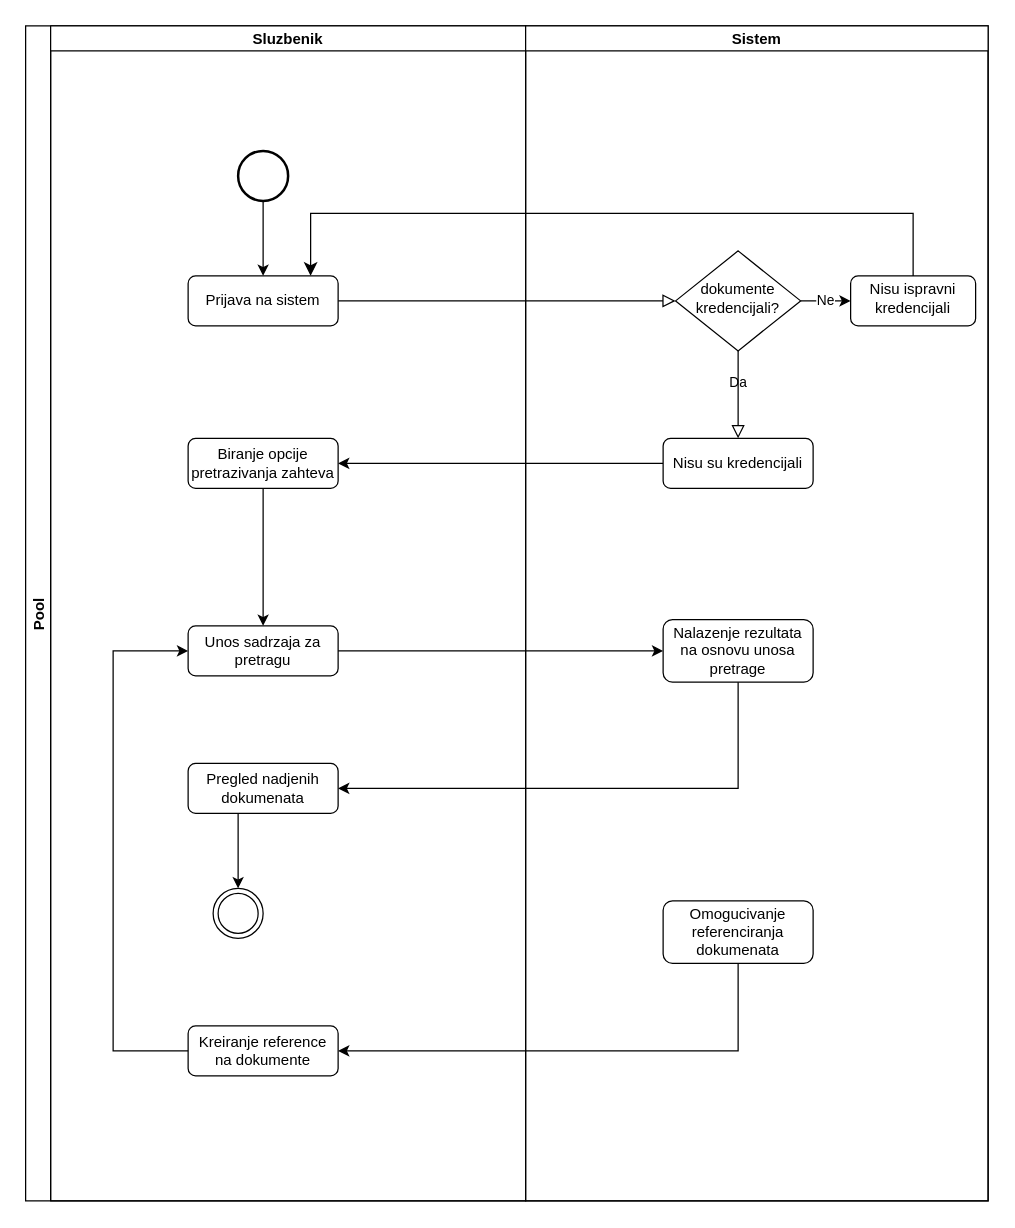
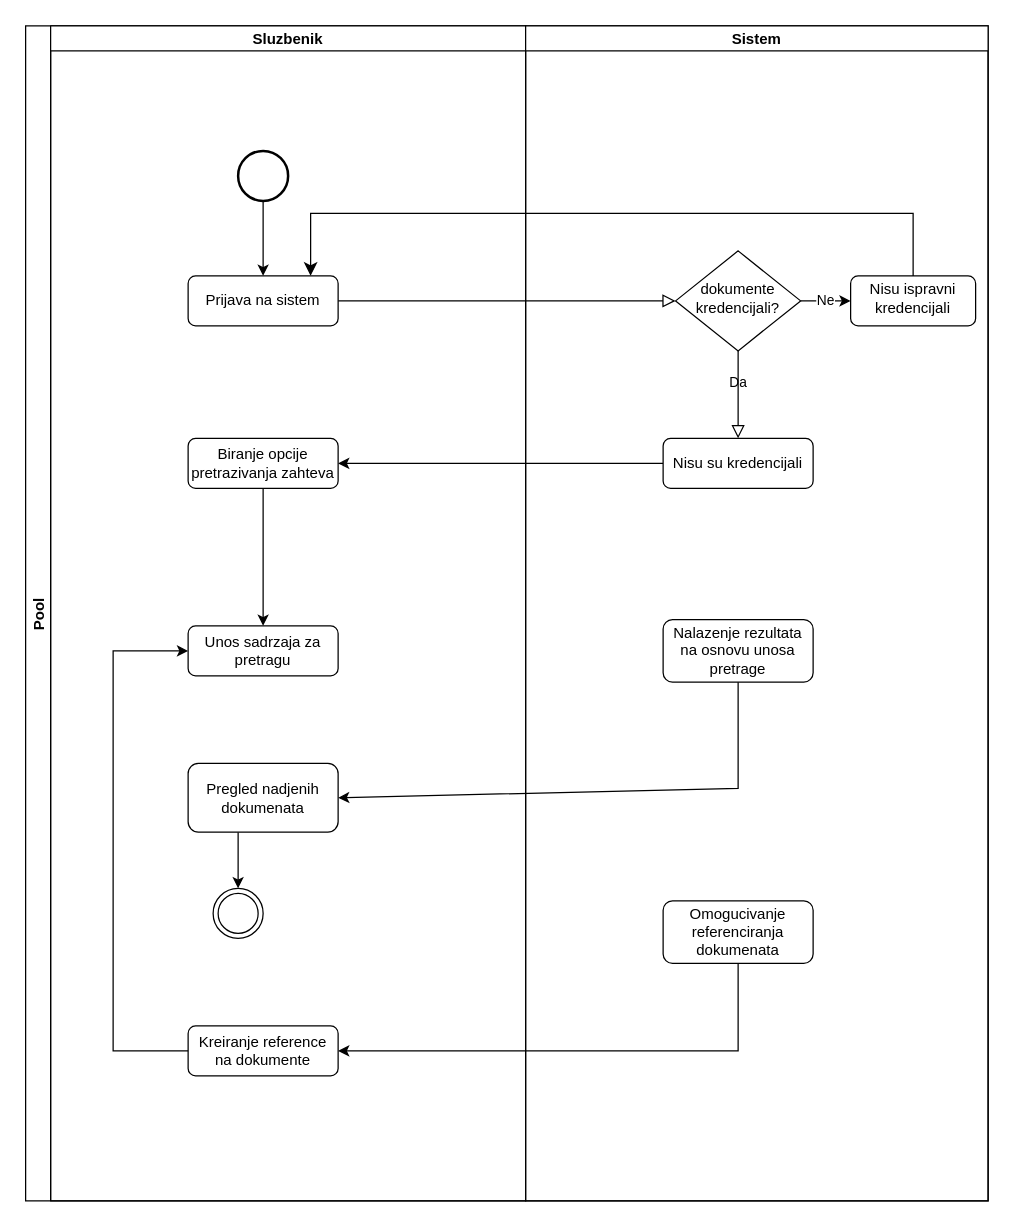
(496, 651) -> none
(263, 788) -> (263, 798)
